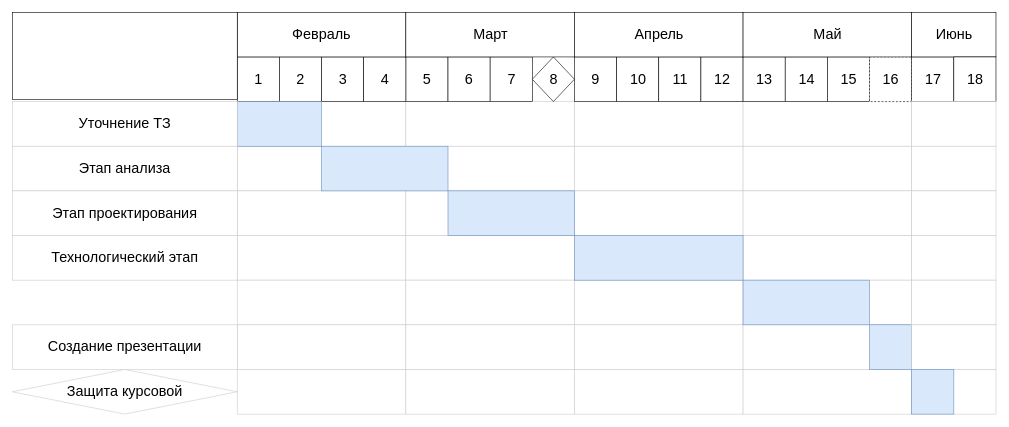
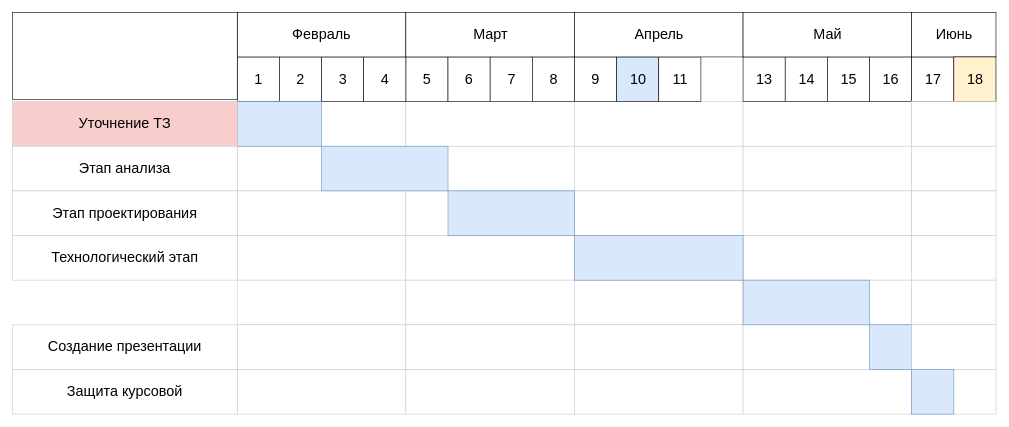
(554, 79) -> (554, 79)
(638, 79) -> (638, 79)
(722, 79) -> none
(891, 79) -> (891, 79)
(975, 79) -> (975, 79)
(125, 124) -> (125, 124)
(125, 392) -> (125, 392)
